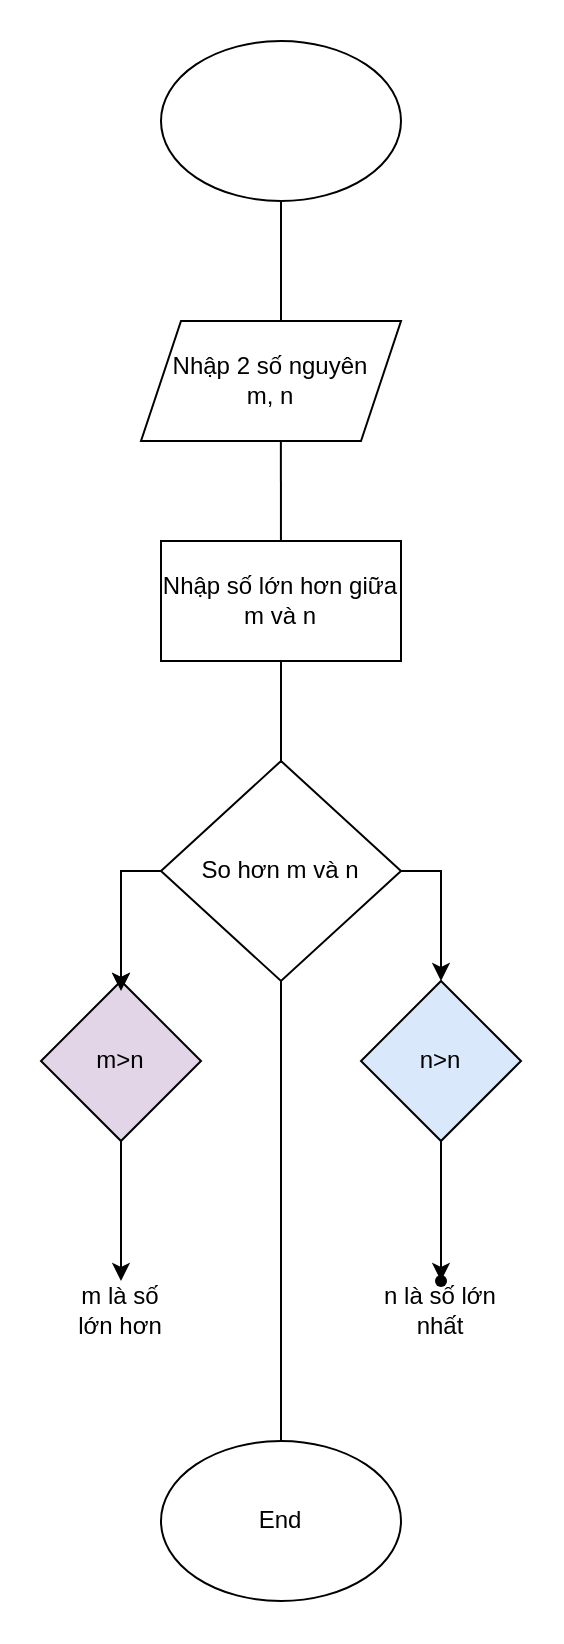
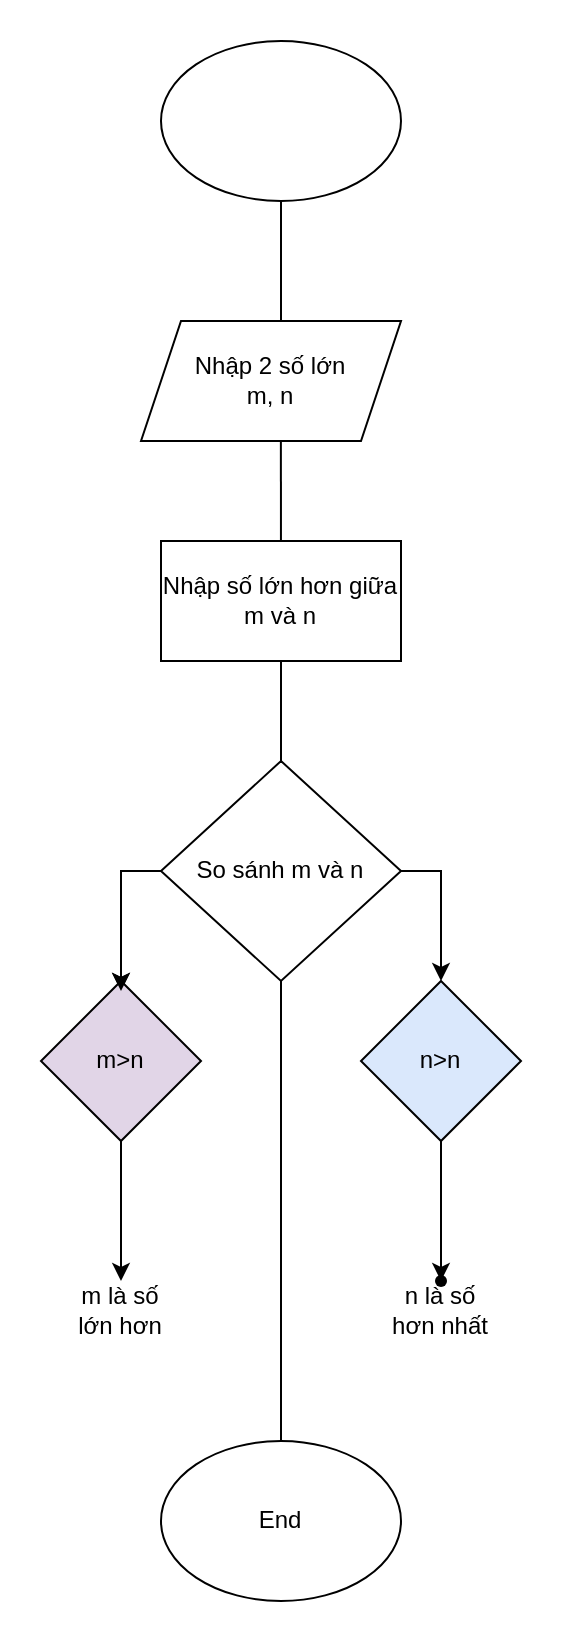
(271, 381) -> (271, 381)
(281, 871) -> (281, 871)
(441, 1311) -> (441, 1311)
